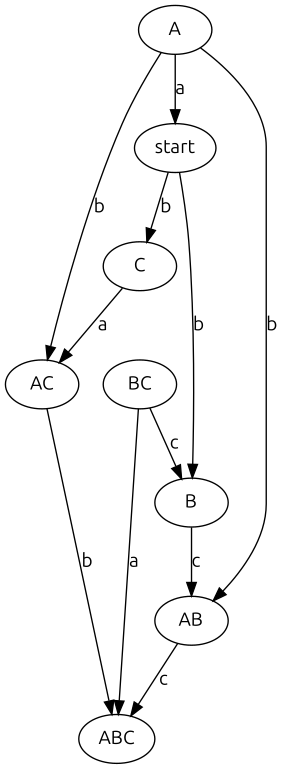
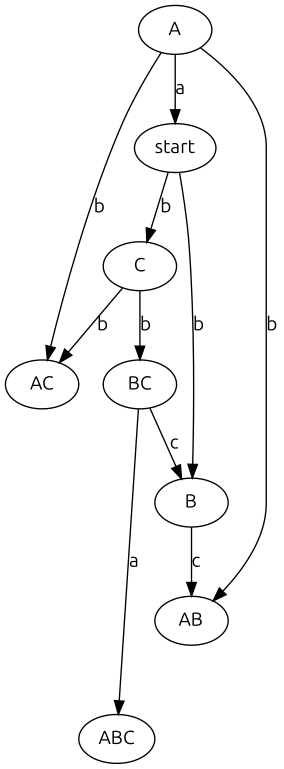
none -> (140, 319)
(103, 325) -> (103, 325)
(78, 555) -> none
(158, 674) -> none
